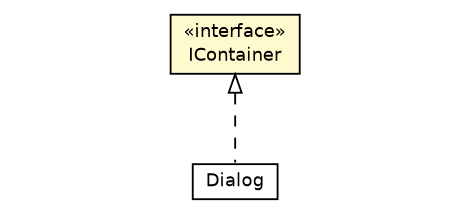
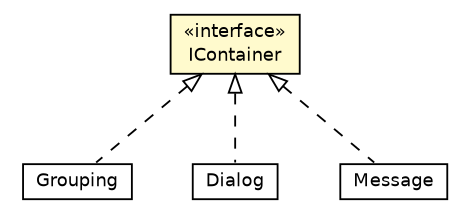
none -> (77, 181)
none -> (394, 181)
